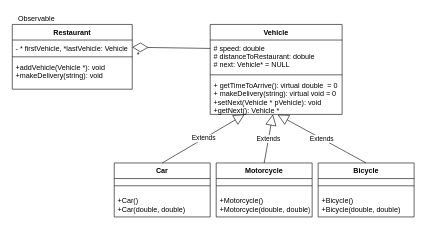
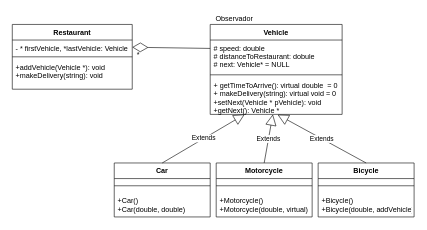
(36, 18) -> none
none -> (234, 18)
(245, 201) -> (245, 201)
(340, 201) -> (340, 201)
